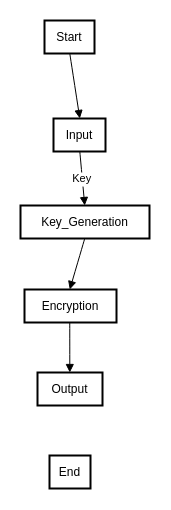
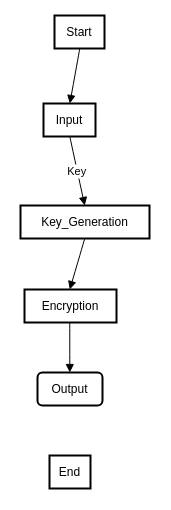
(70, 37) -> (80, 32)
(80, 135) -> (70, 120)
(70, 389) -> (70, 389)
